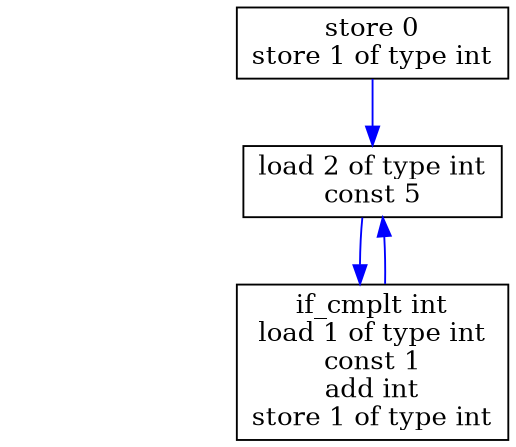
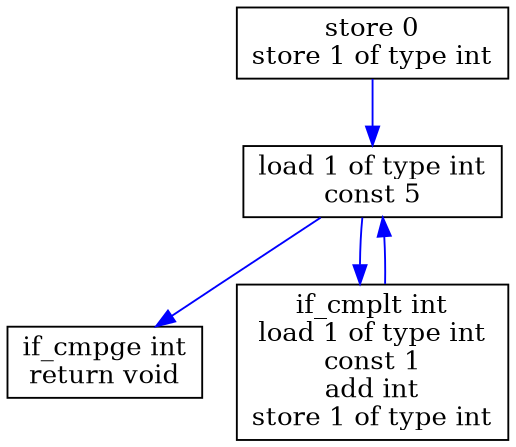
(373, 182) -> (373, 182)
none -> (105, 362)
